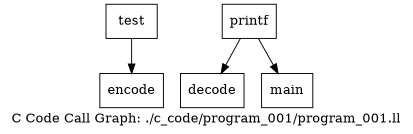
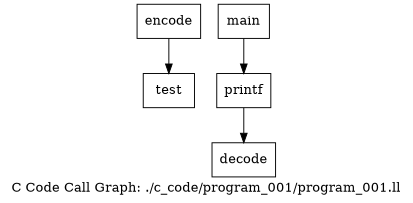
(132, 51) -> (169, 51)
(266, 52) -> (244, 51)
